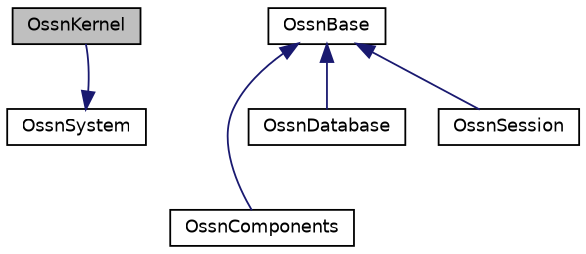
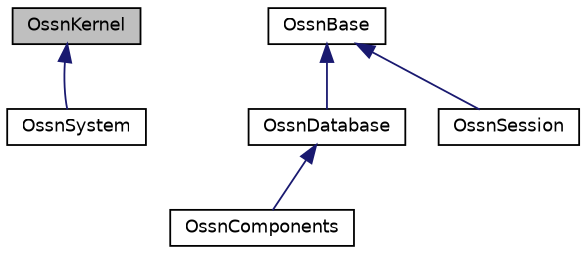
(89, 68) -> (65, 86)
(229, 124) -> (289, 185)
